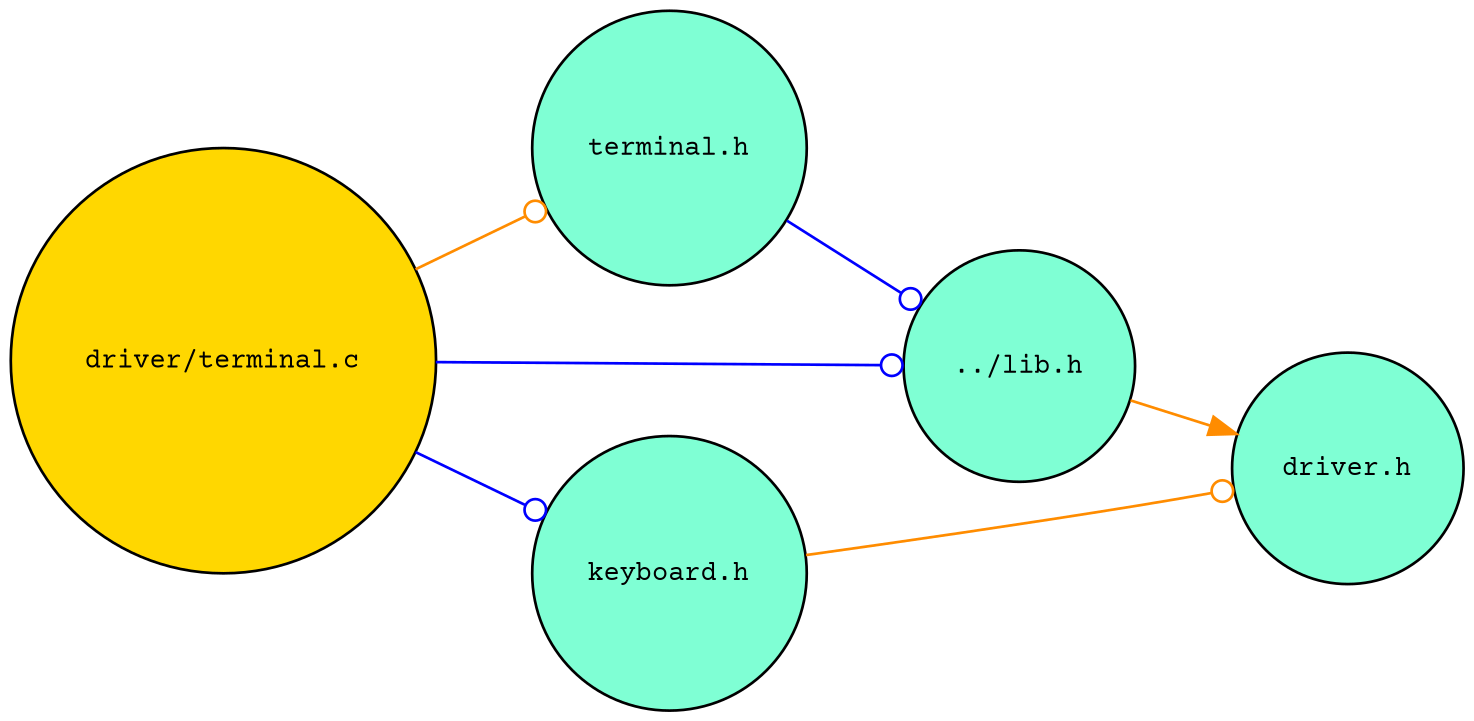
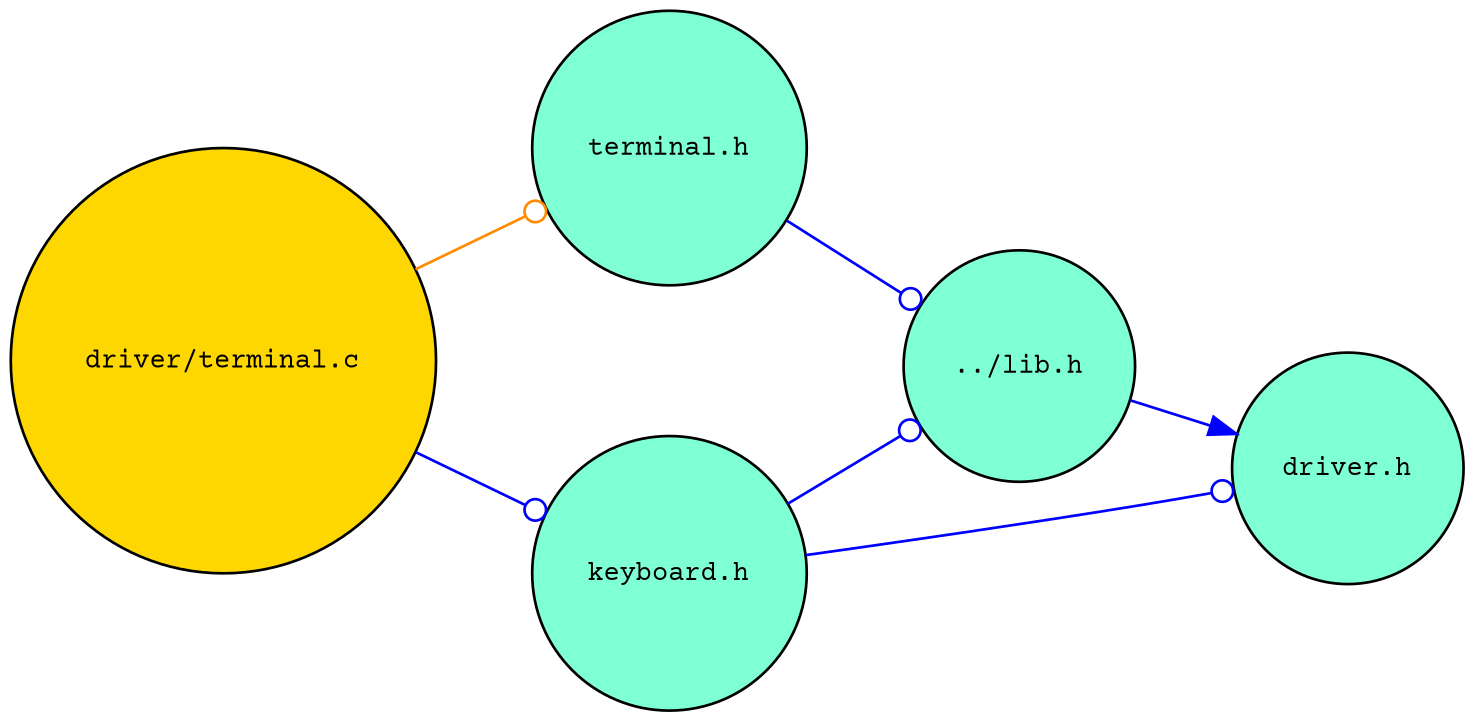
(658, 364) -> (844, 470)
(1170, 413) -> (1170, 413)
(1009, 526) -> (1009, 526)
